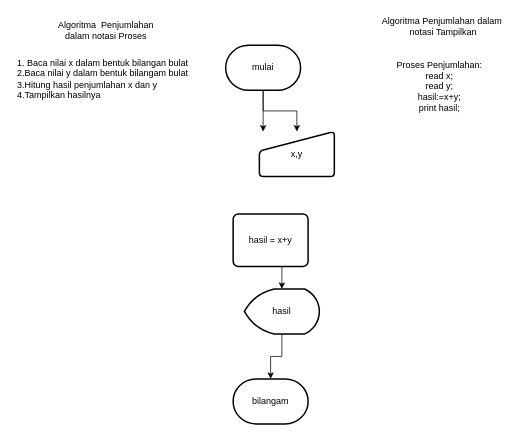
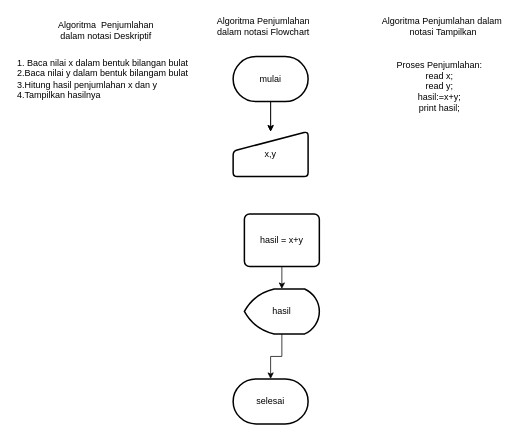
none -> (263, 27)
(106, 30) -> (106, 30)
(263, 68) -> (270, 79)
(297, 154) -> (270, 154)
(270, 240) -> (282, 240)
(270, 402) -> (270, 402)
